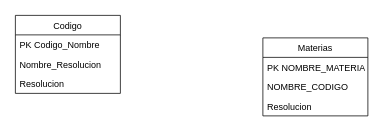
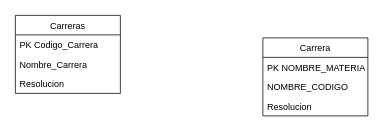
(68, 26) -> (68, 26)
(57, 45) -> (60, 45)
(315, 48) -> (315, 48)
(60, 65) -> (55, 65)
